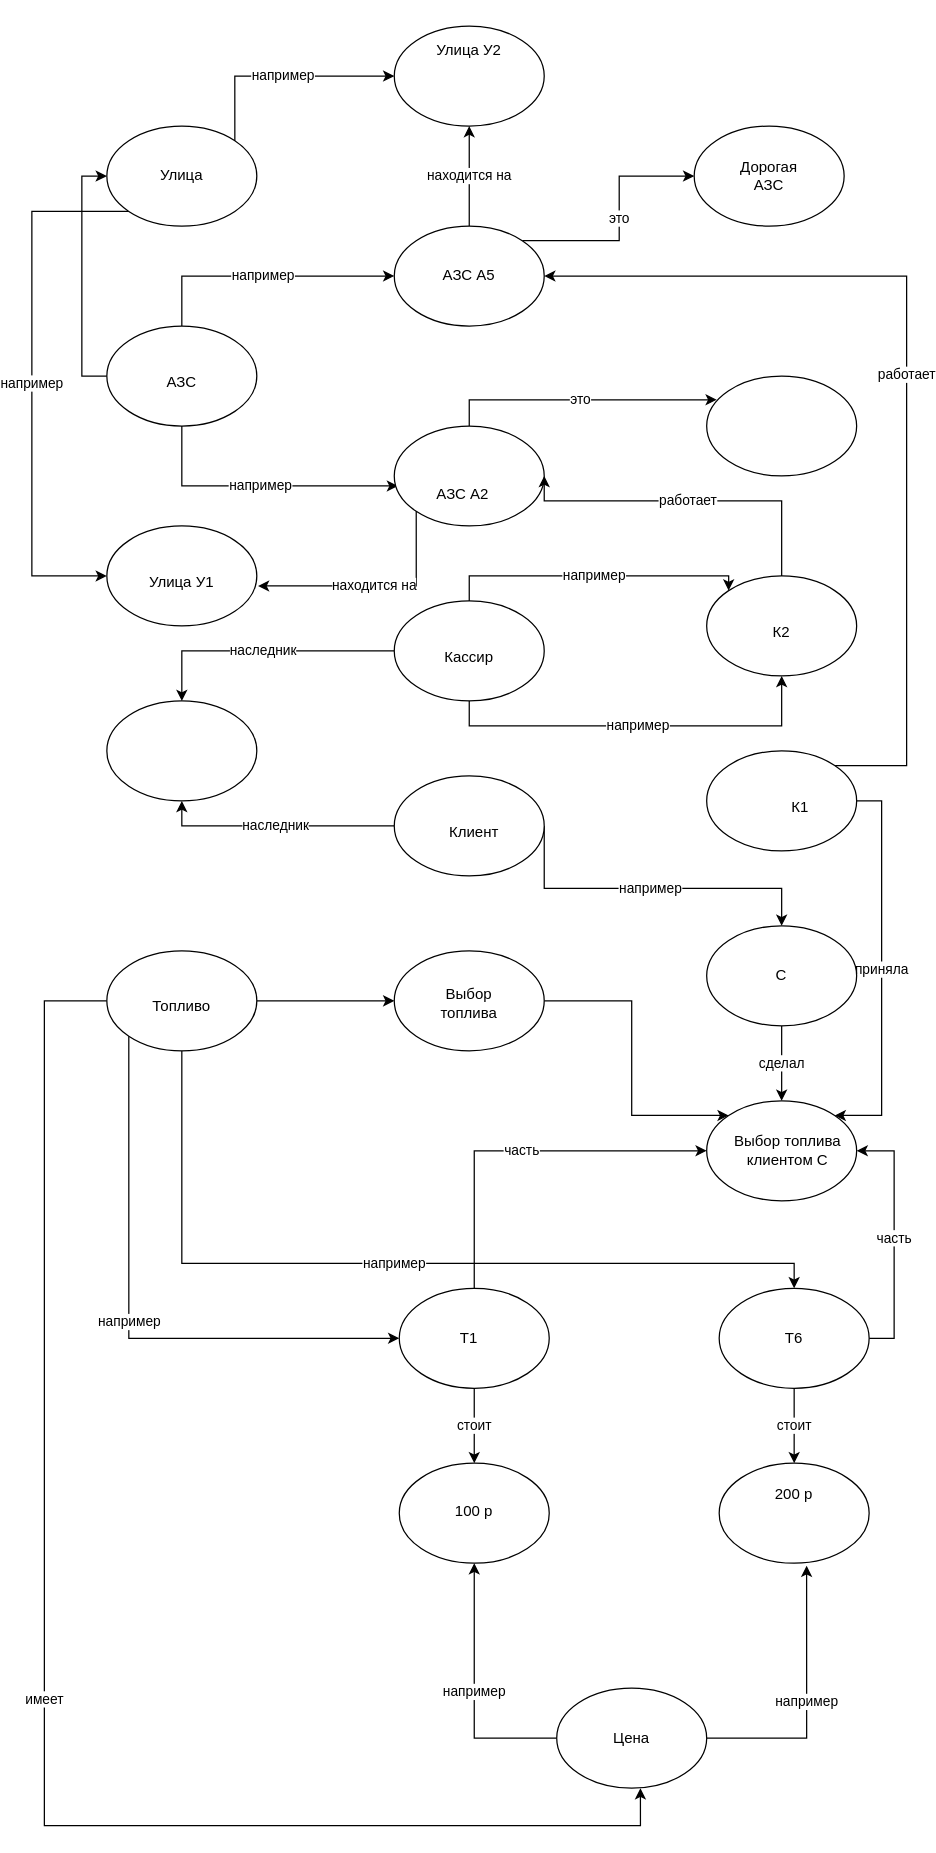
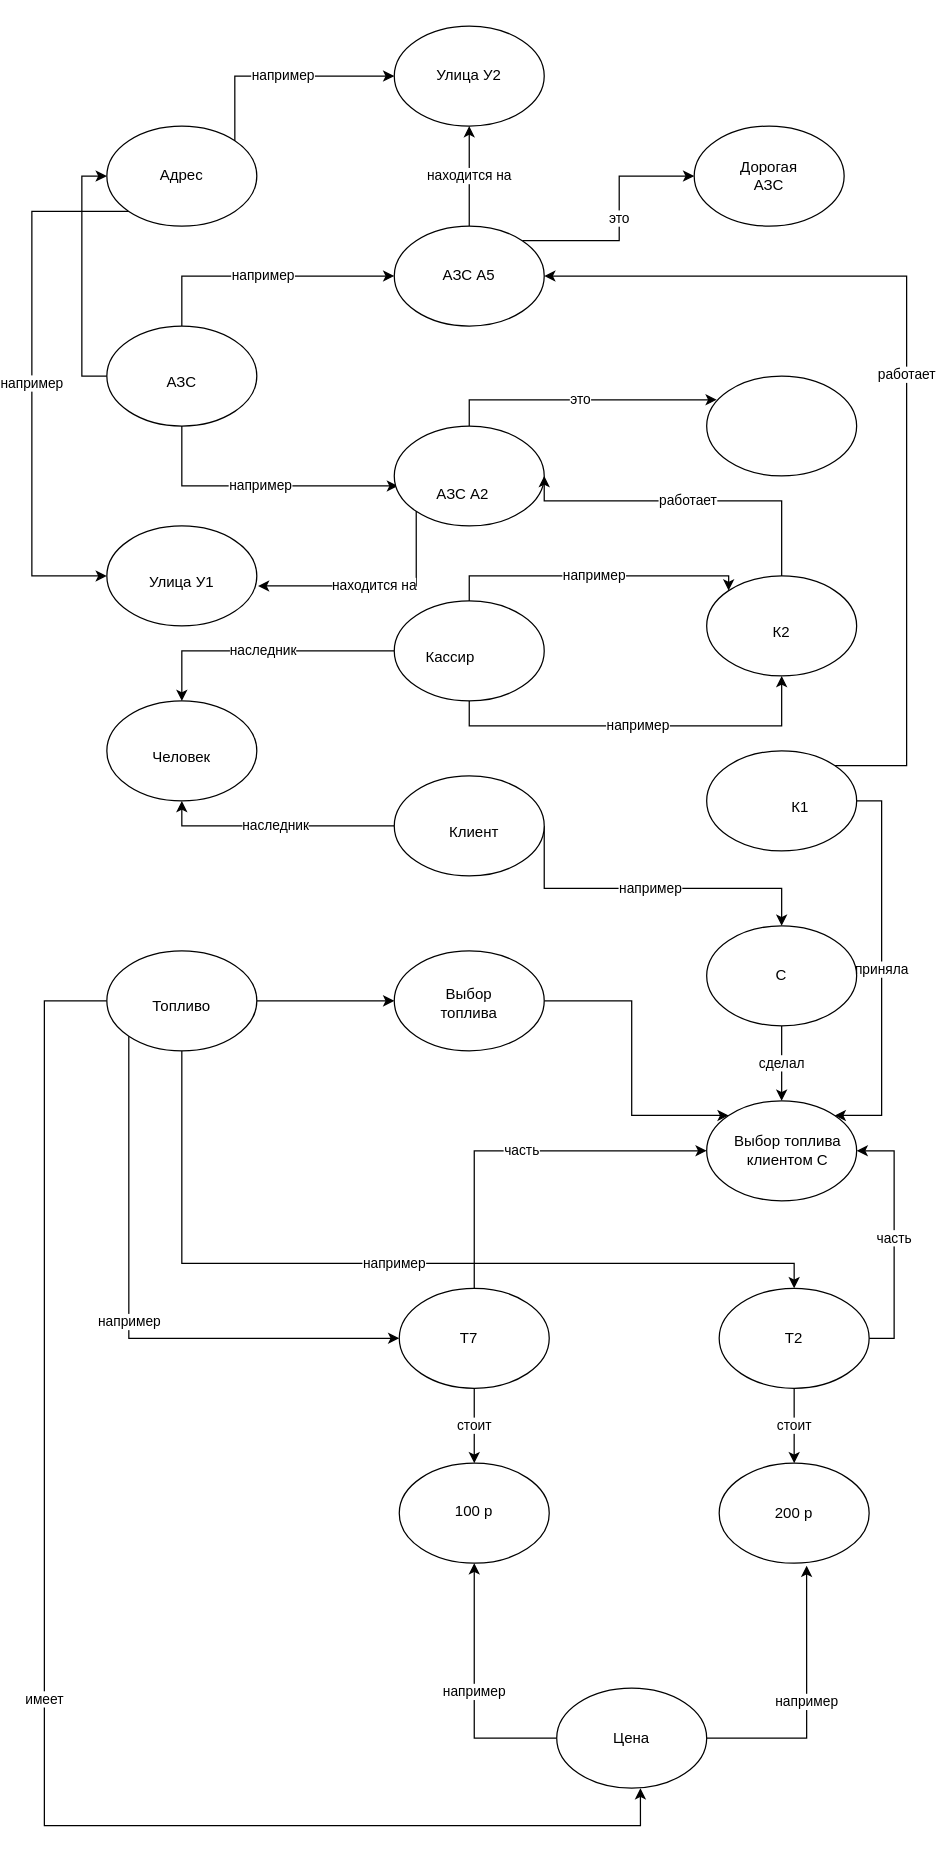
(469, 51) -> (469, 76)
(182, 176) -> (182, 176)
(469, 657) -> (451, 657)
none -> (182, 757)
(469, 1338) -> (469, 1338)
(794, 1338) -> (794, 1338)
(794, 1494) -> (794, 1513)
